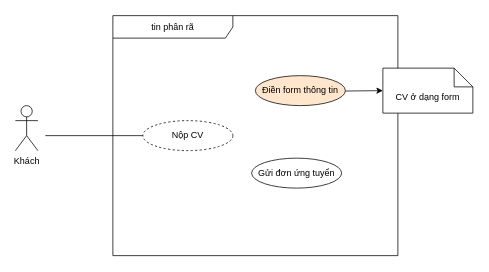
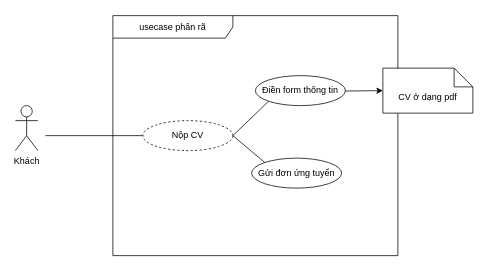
(173, 27) -> (173, 27)
(300, 90) -> (300, 90)
(428, 97) -> (428, 97)
none -> (251, 118)
none -> (249, 149)
